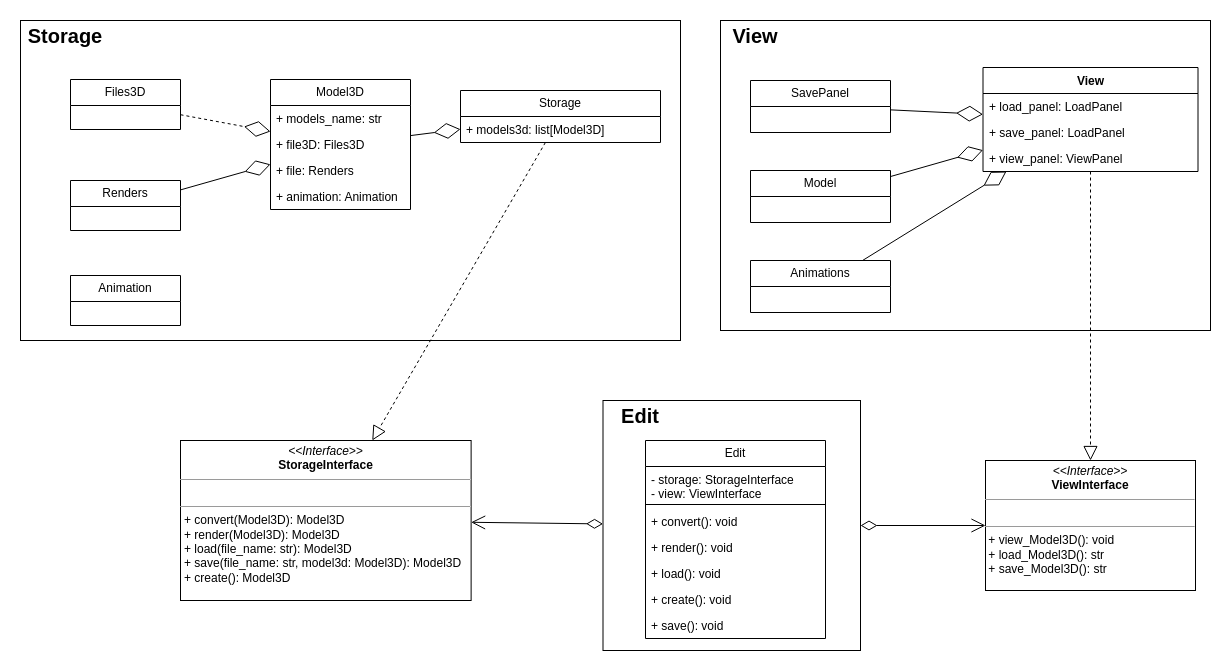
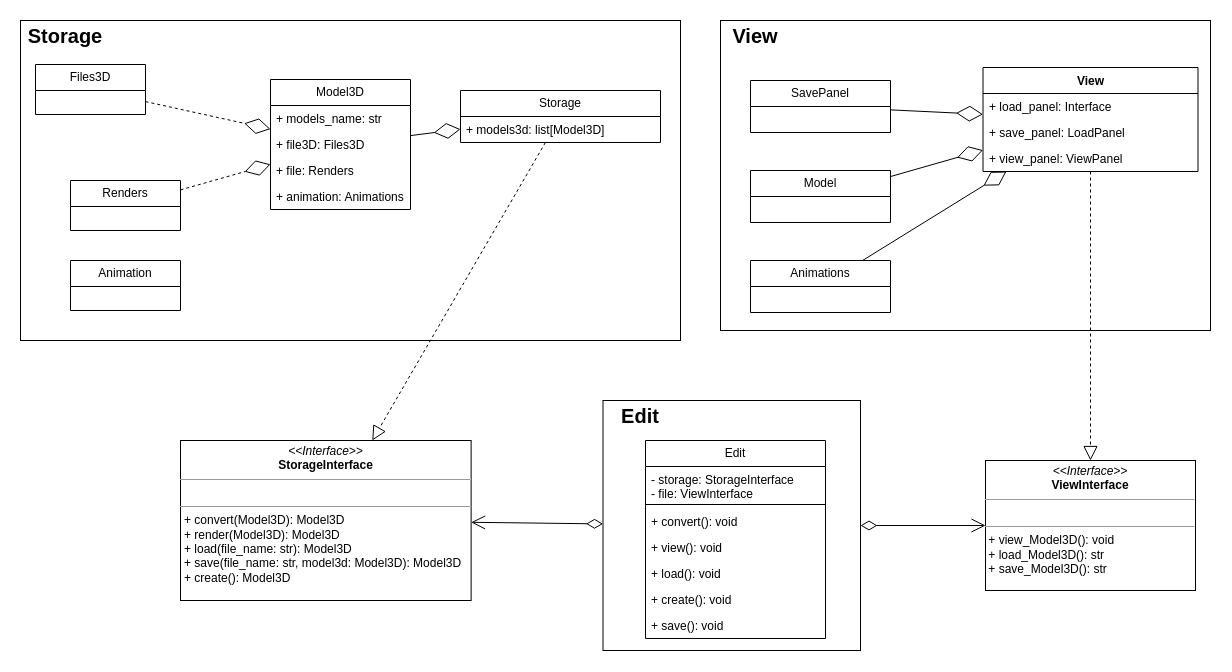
(126, 105) -> (91, 90)
(1057, 108) -> (1059, 108)
(213, 181) -> (213, 181)
(340, 198) -> (342, 205)
(126, 301) -> (126, 286)
(737, 495) -> (737, 495)
(699, 549) -> (691, 549)
